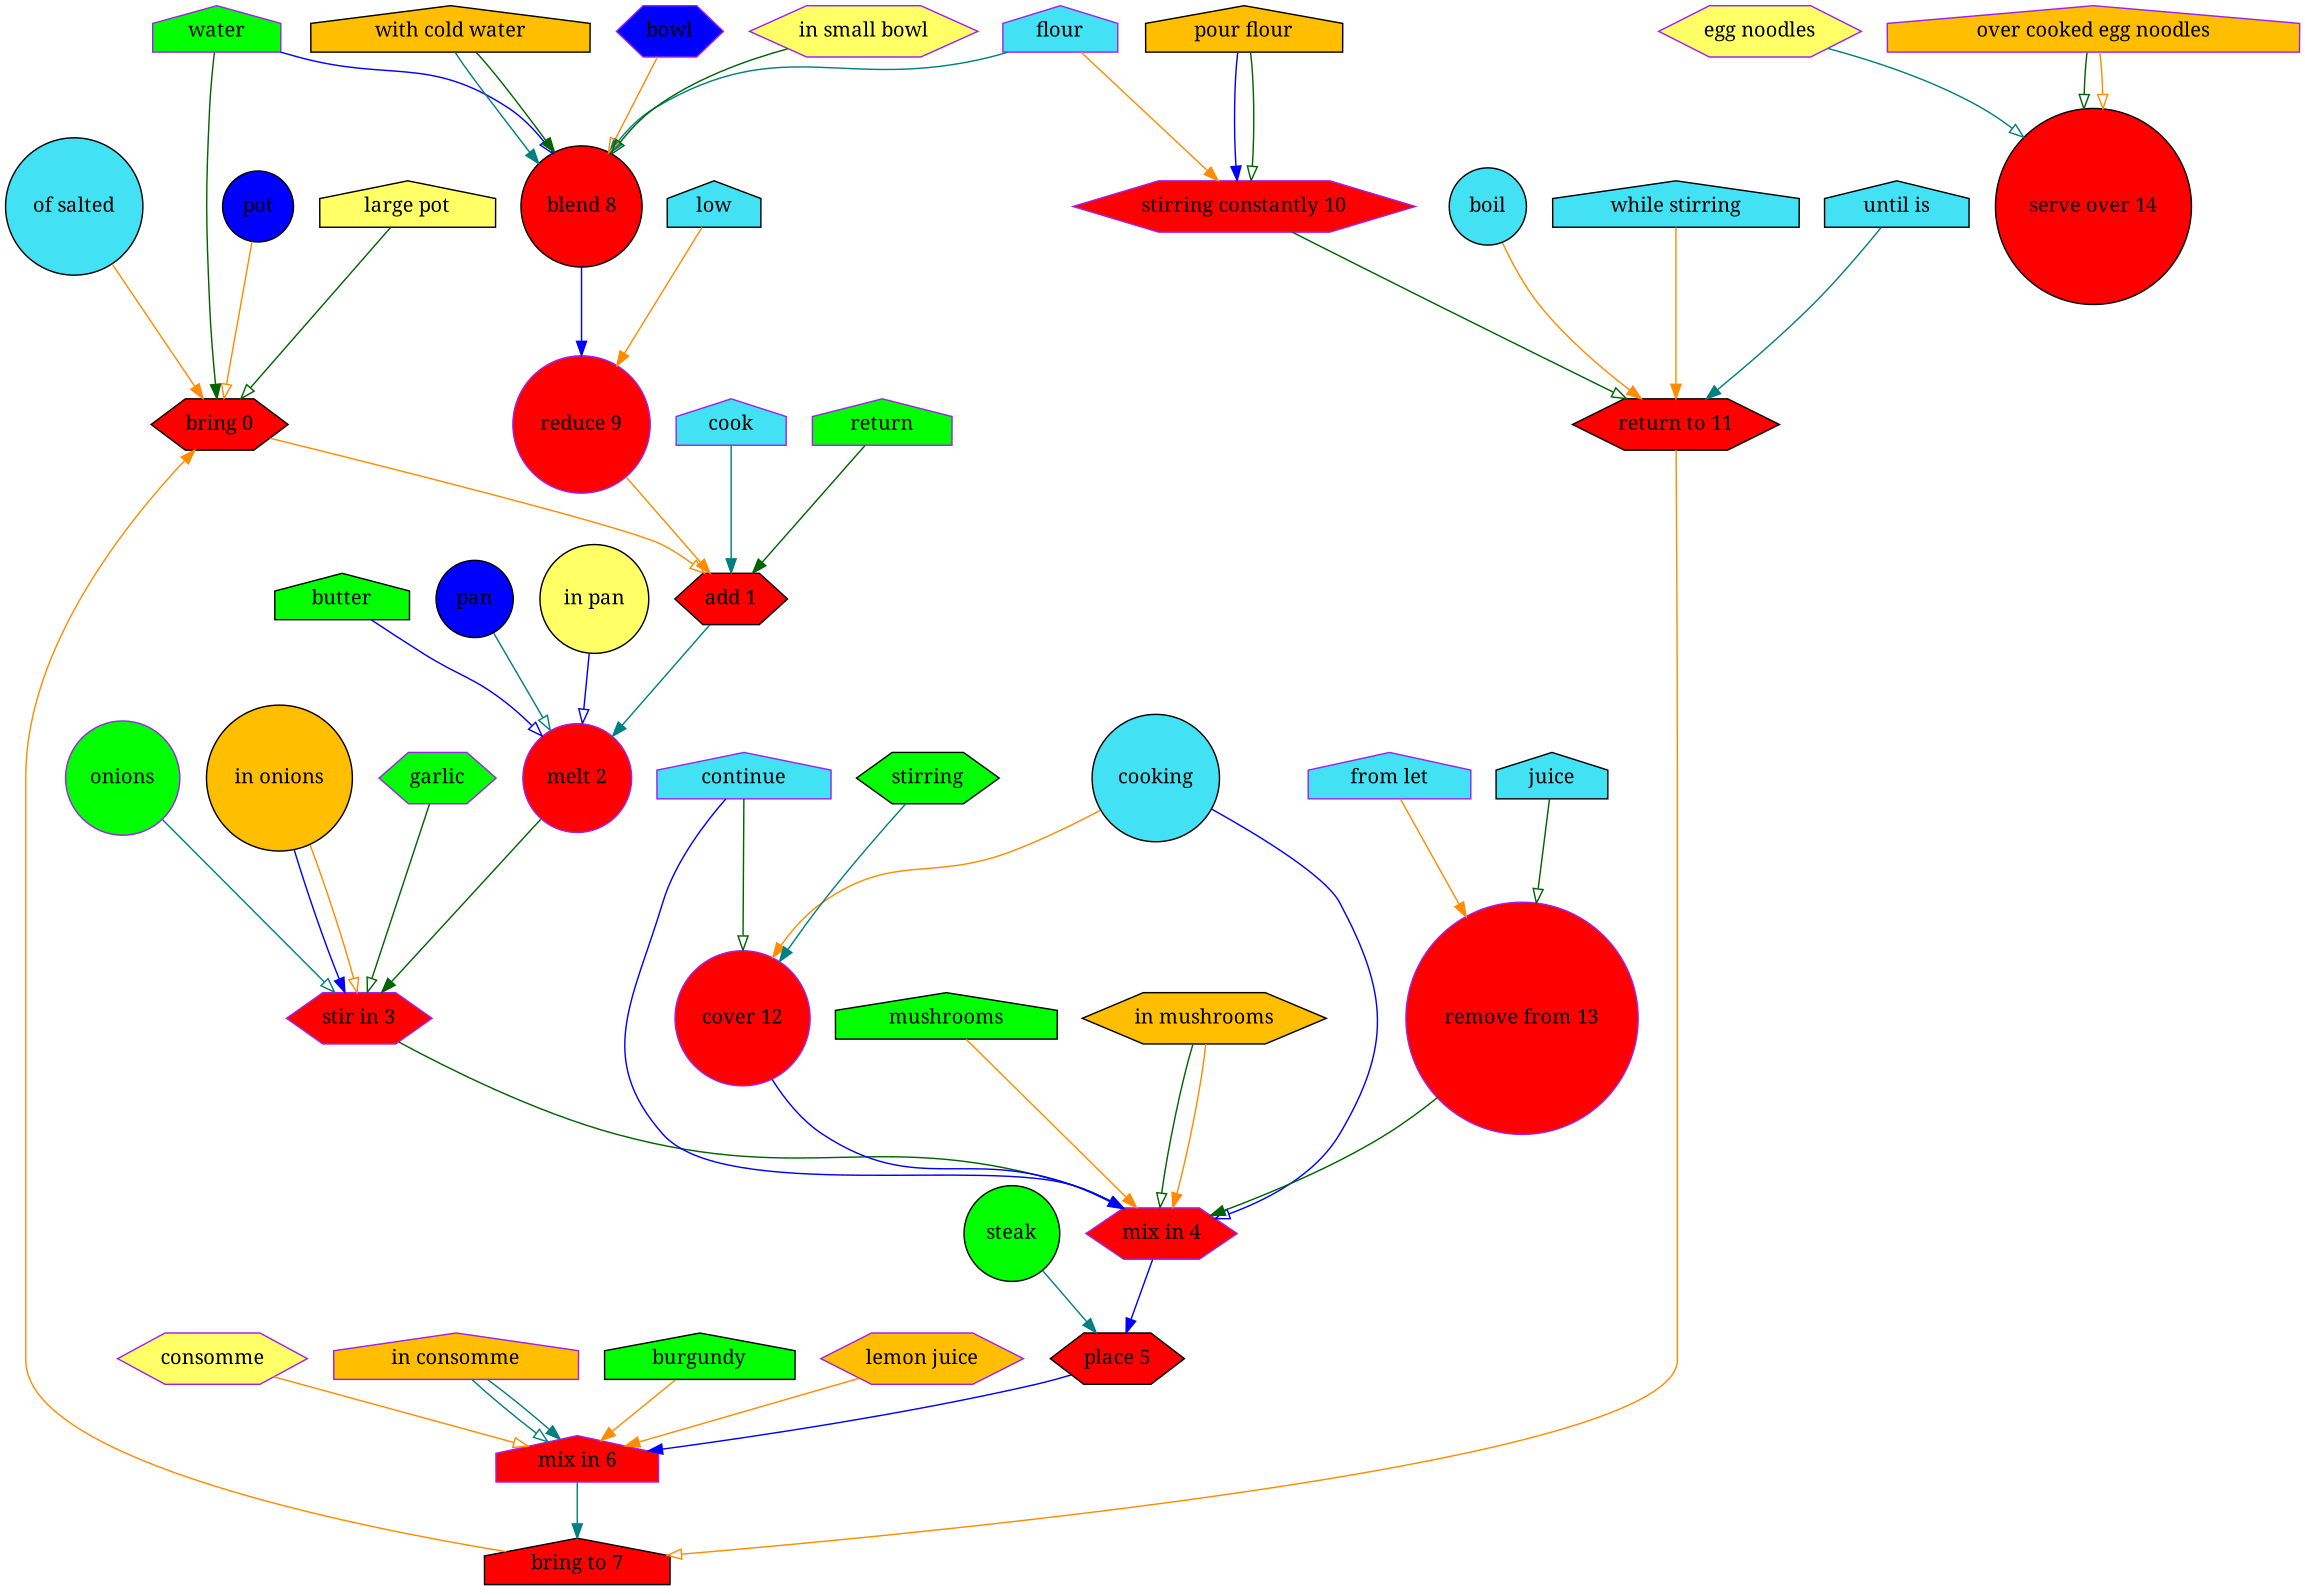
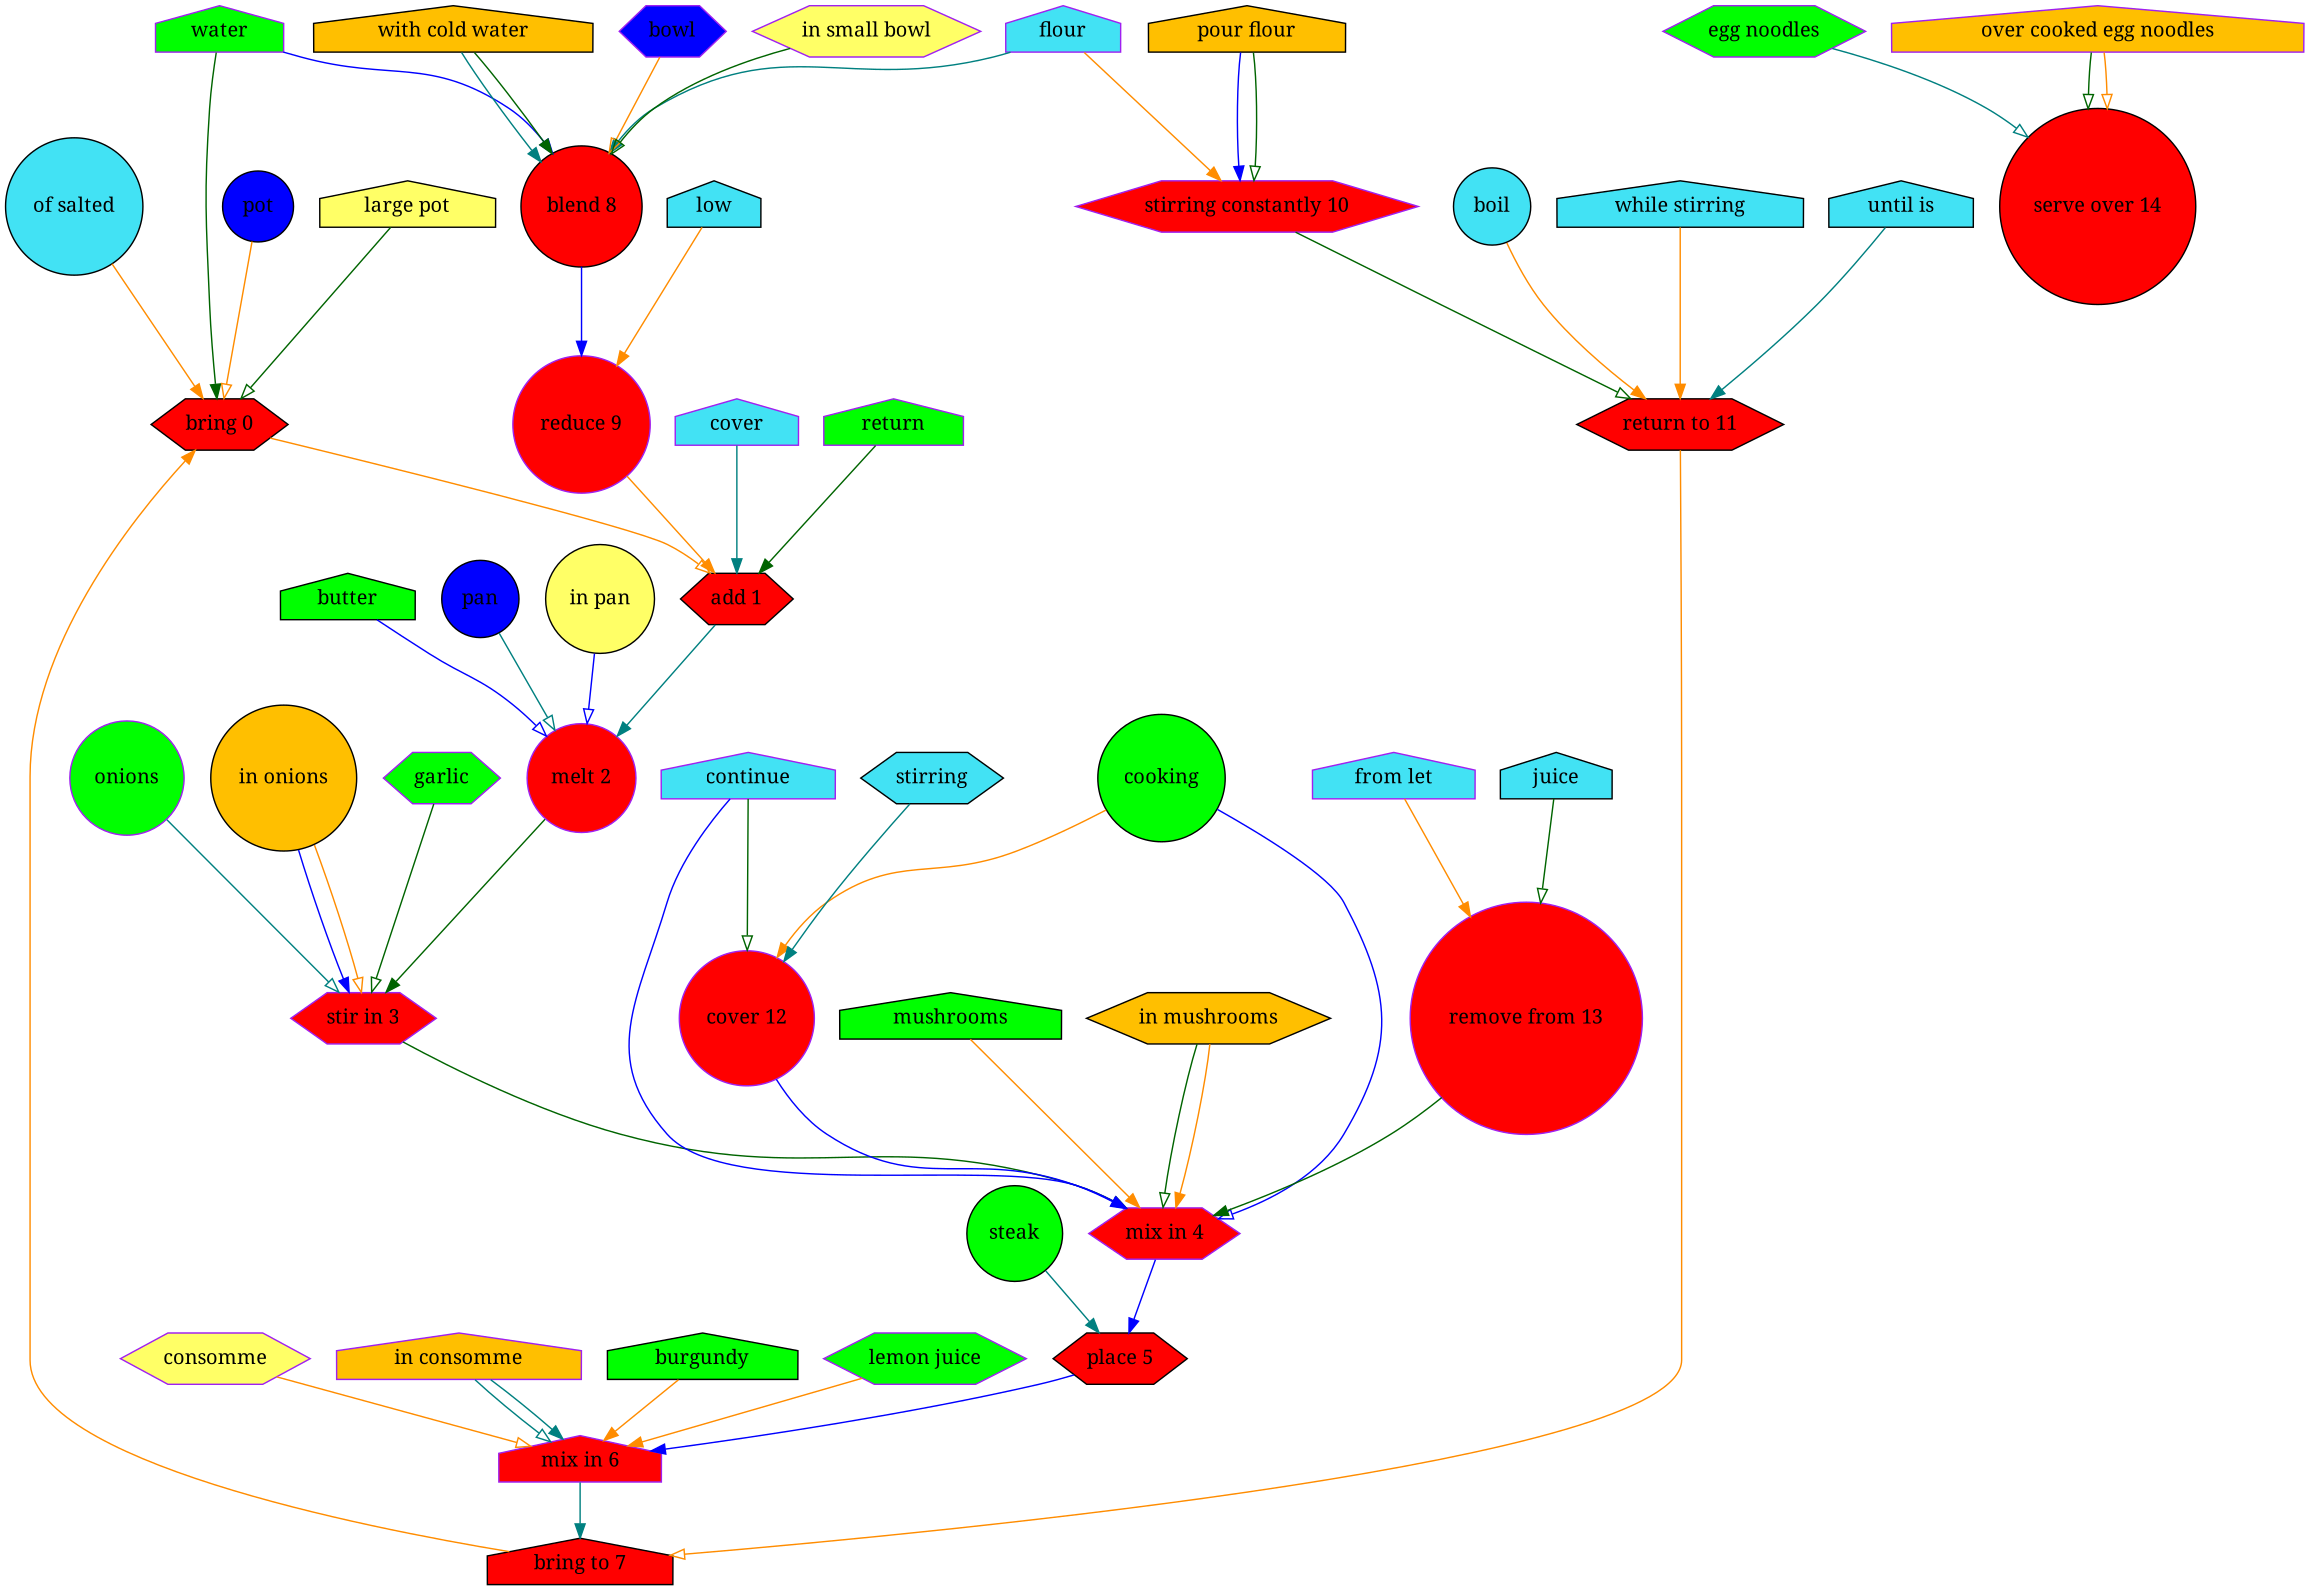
(1760, 31) -> (1764, 31)
(731, 424) -> (737, 424)
(928, 778) -> (932, 778)
(1156, 778) -> (1162, 778)
(922, 1359) -> (925, 1359)
